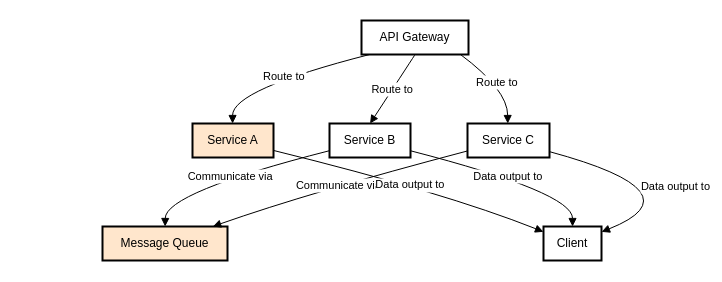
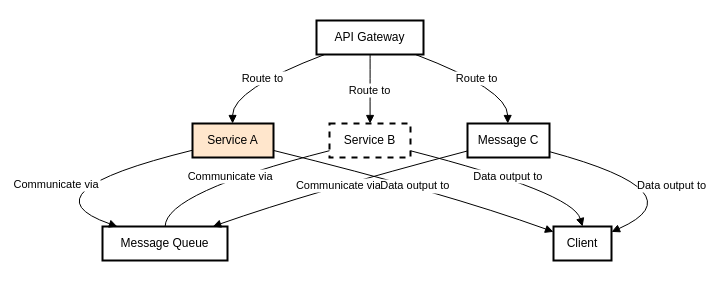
(415, 38) -> (370, 38)
(370, 141) -> (370, 141)
(509, 141) -> (509, 141)
none -> (113, 175)
(191, 196) -> (190, 199)
(165, 244) -> (165, 244)
(573, 244) -> (583, 244)
